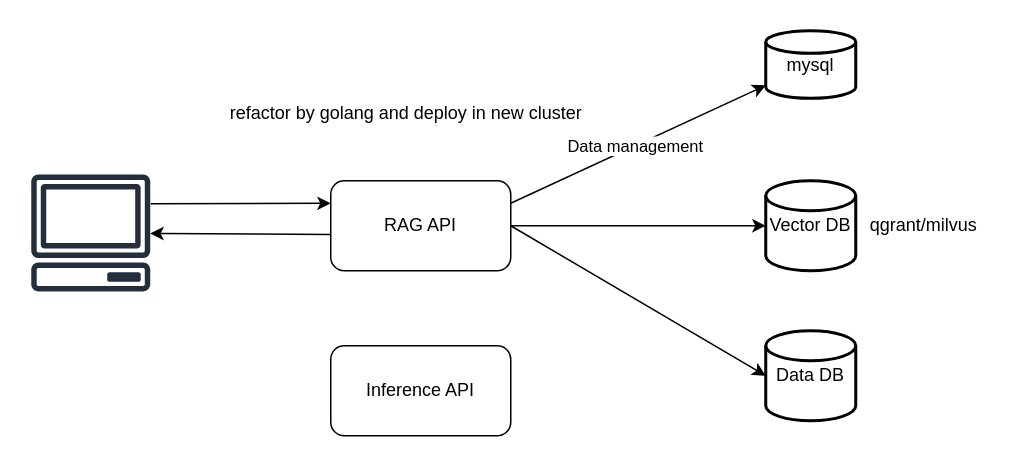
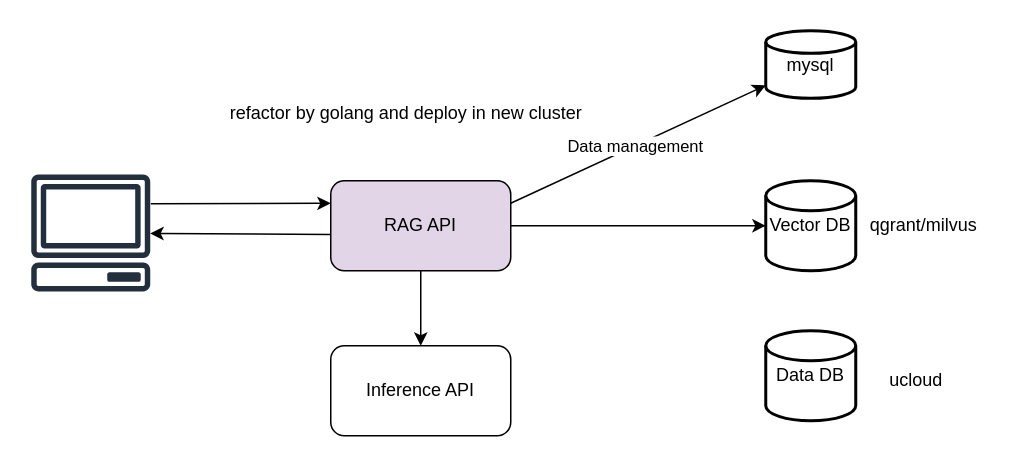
(421, 226) -> (421, 226)
(636, 299) -> none
none -> (421, 303)
none -> (916, 380)
